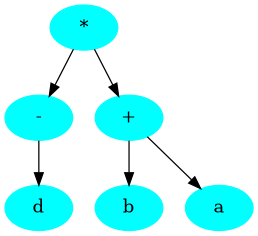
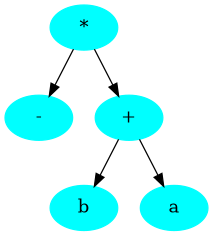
(39, 208) -> none
